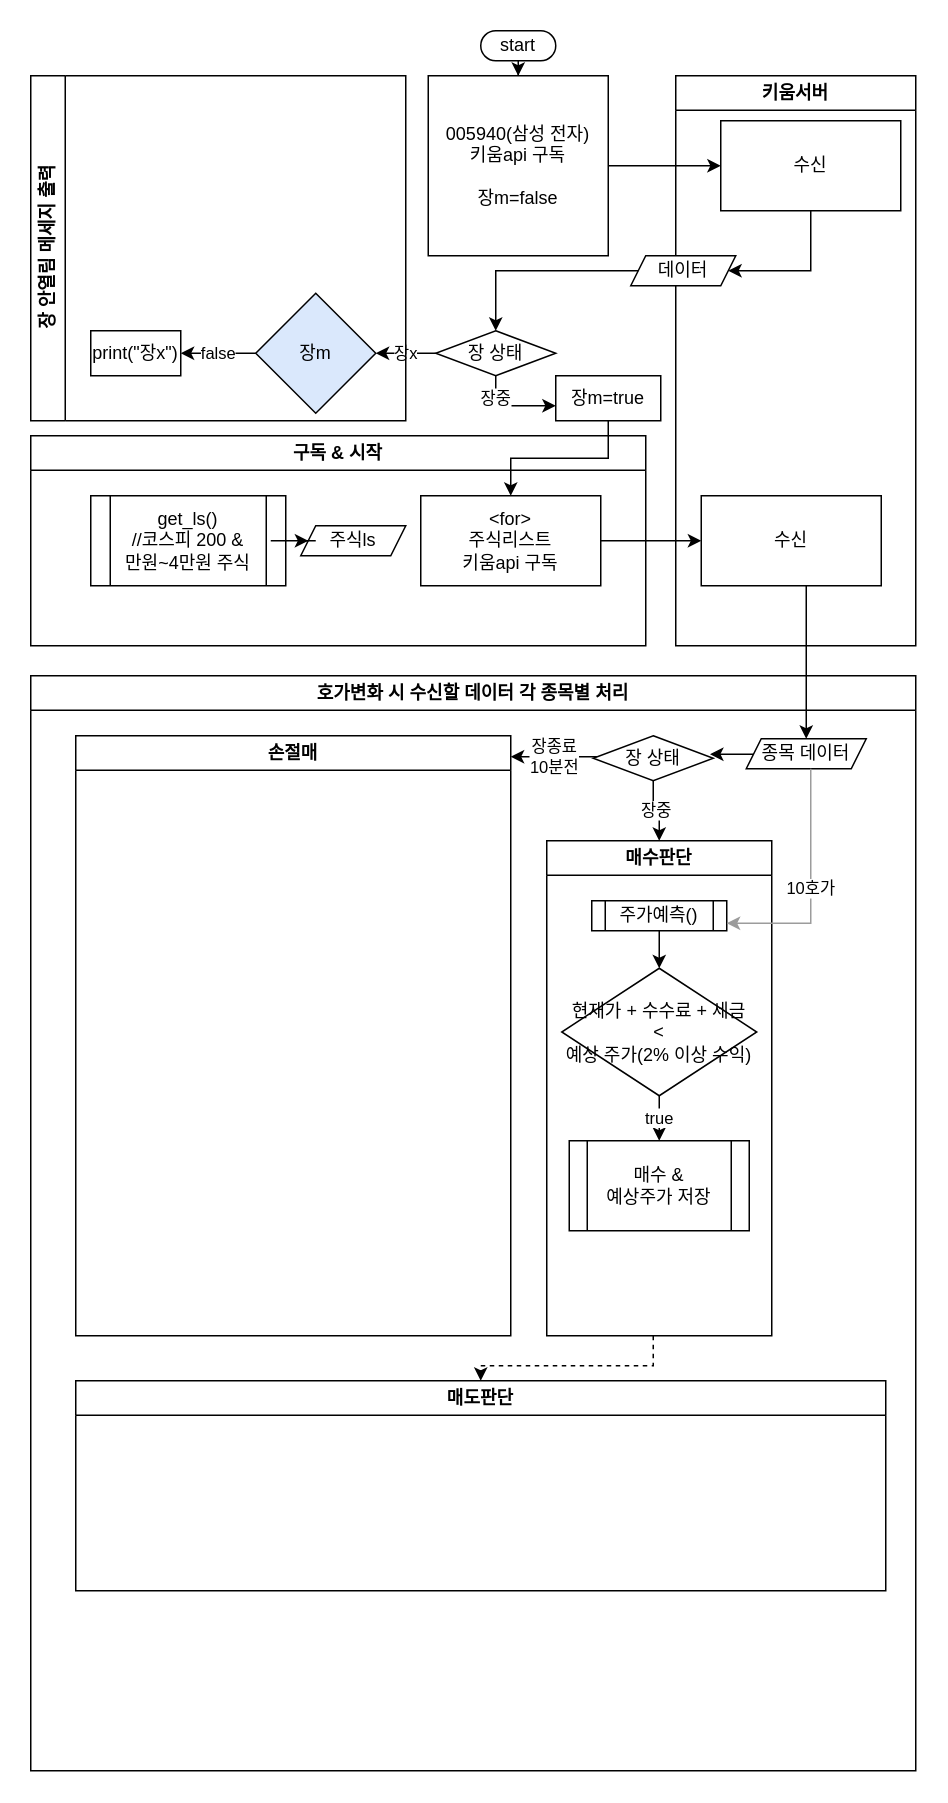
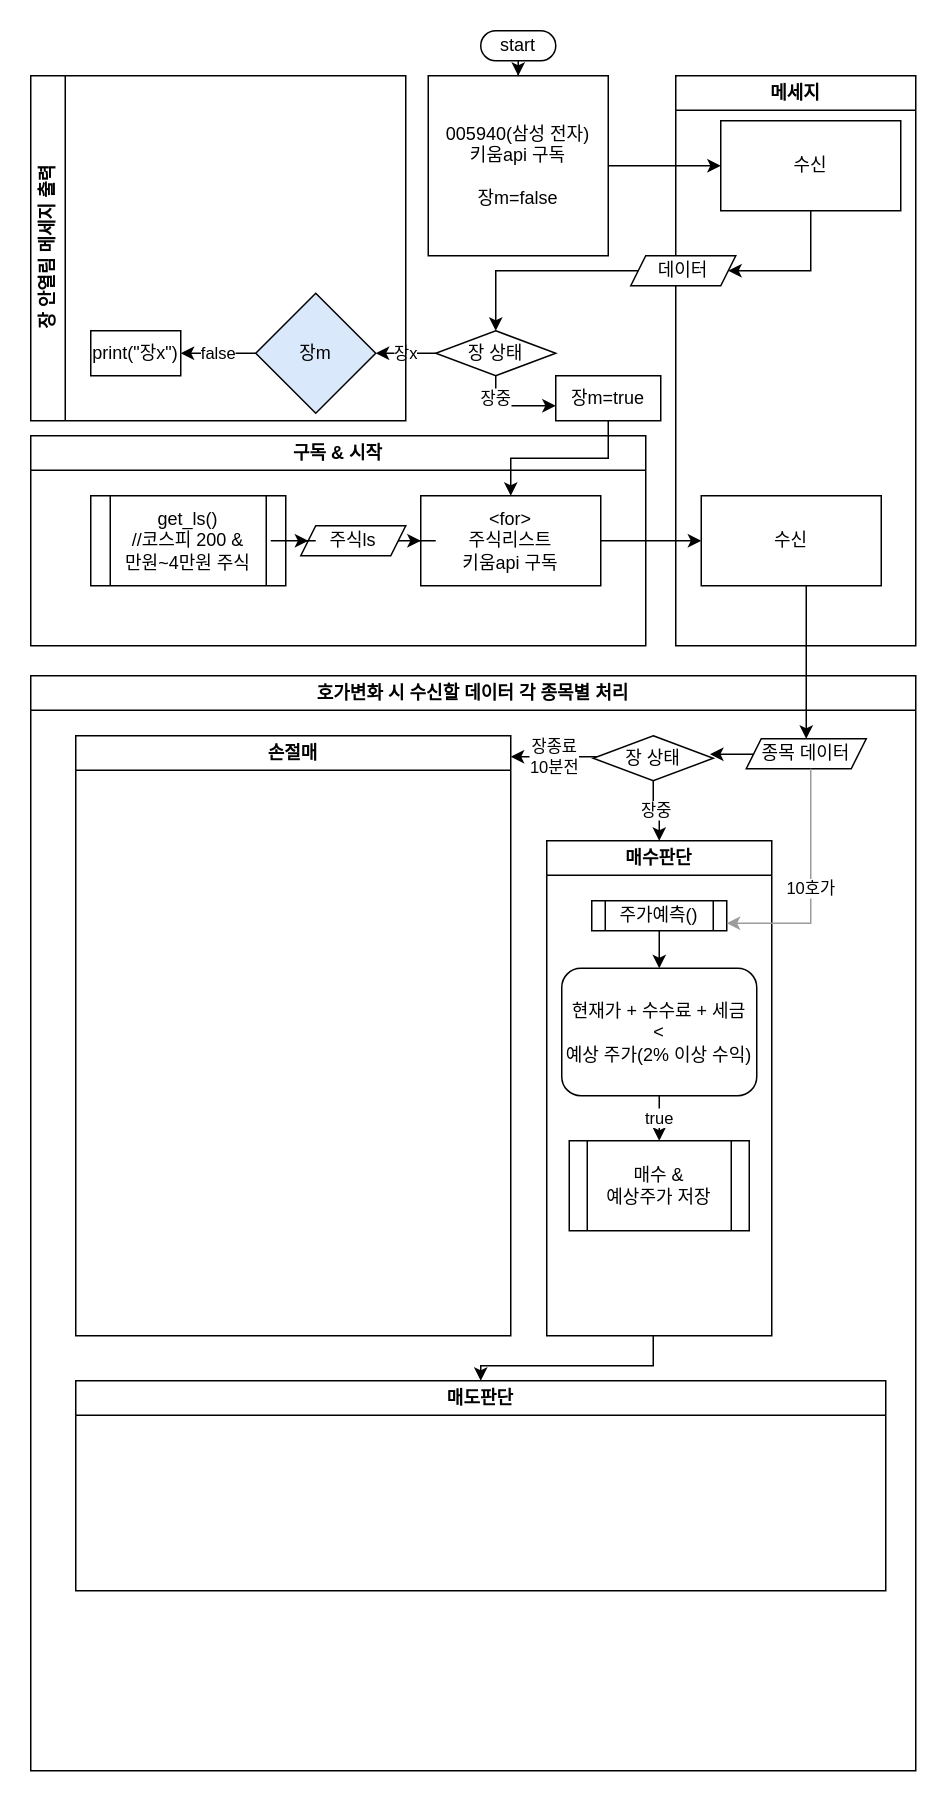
(796, 94) -> (796, 94)
none -> (435, 541)
(659, 1032) -> (659, 1032)
(579, 1366) -> (579, 1366)
